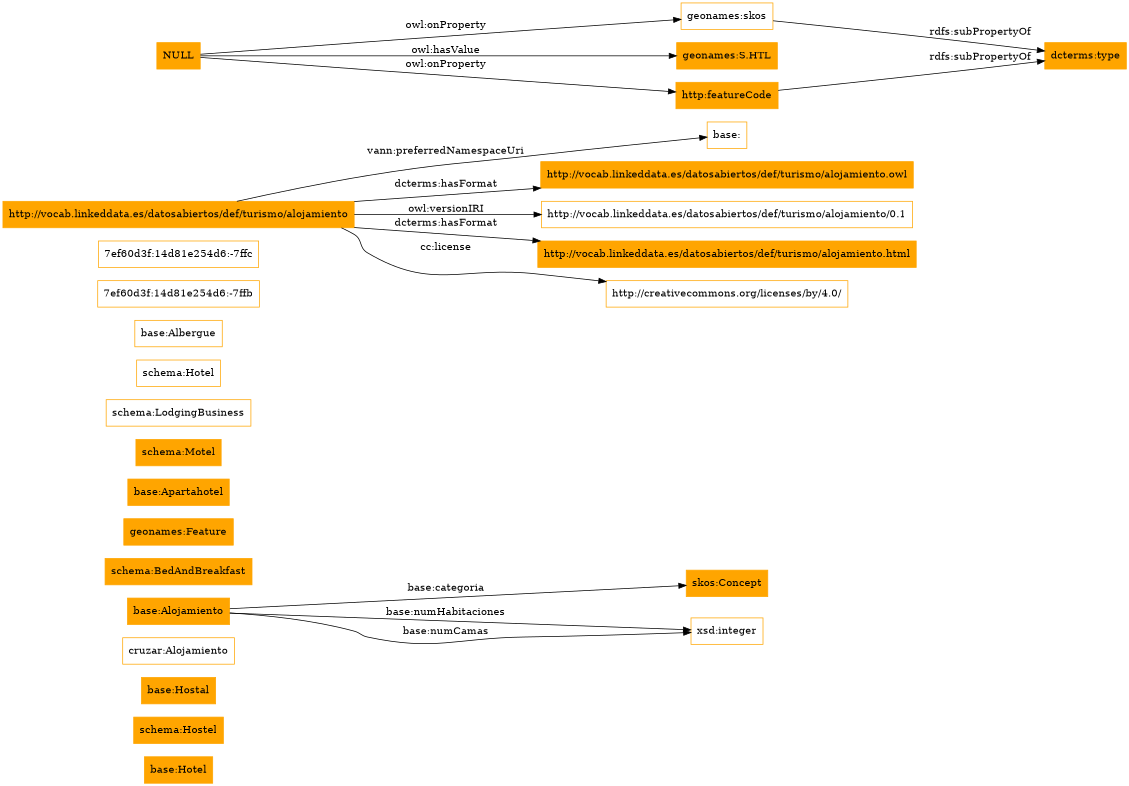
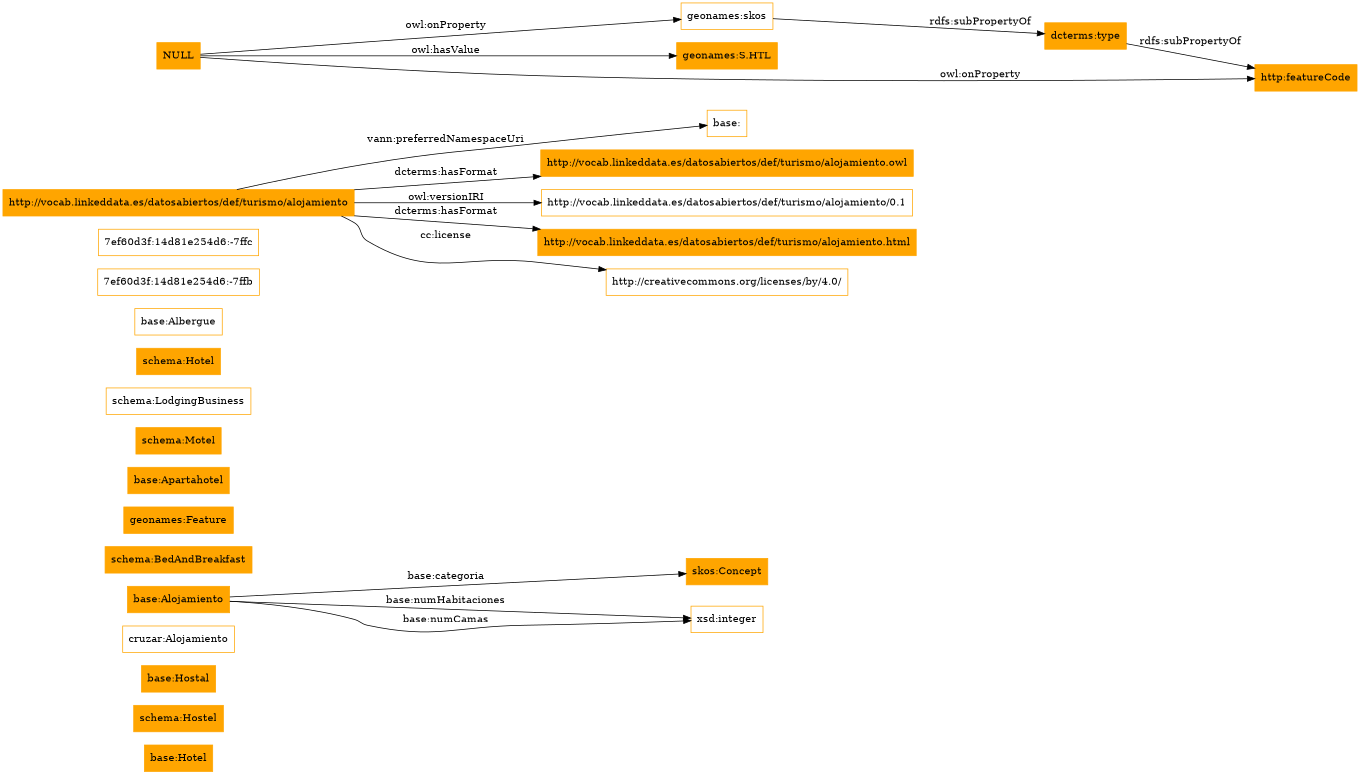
(908, 77) -> (1187, 55)
(179, 373) -> (179, 361)
